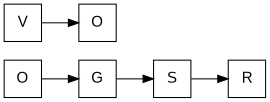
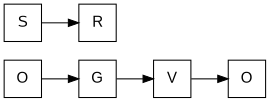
(130, 79) -> (130, 79)
